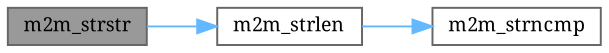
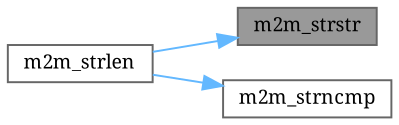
(172, 26) -> (185, 46)
